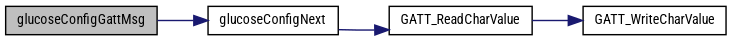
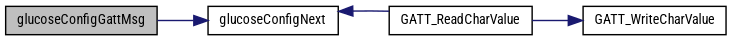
(357, 30) -> (371, 11)
